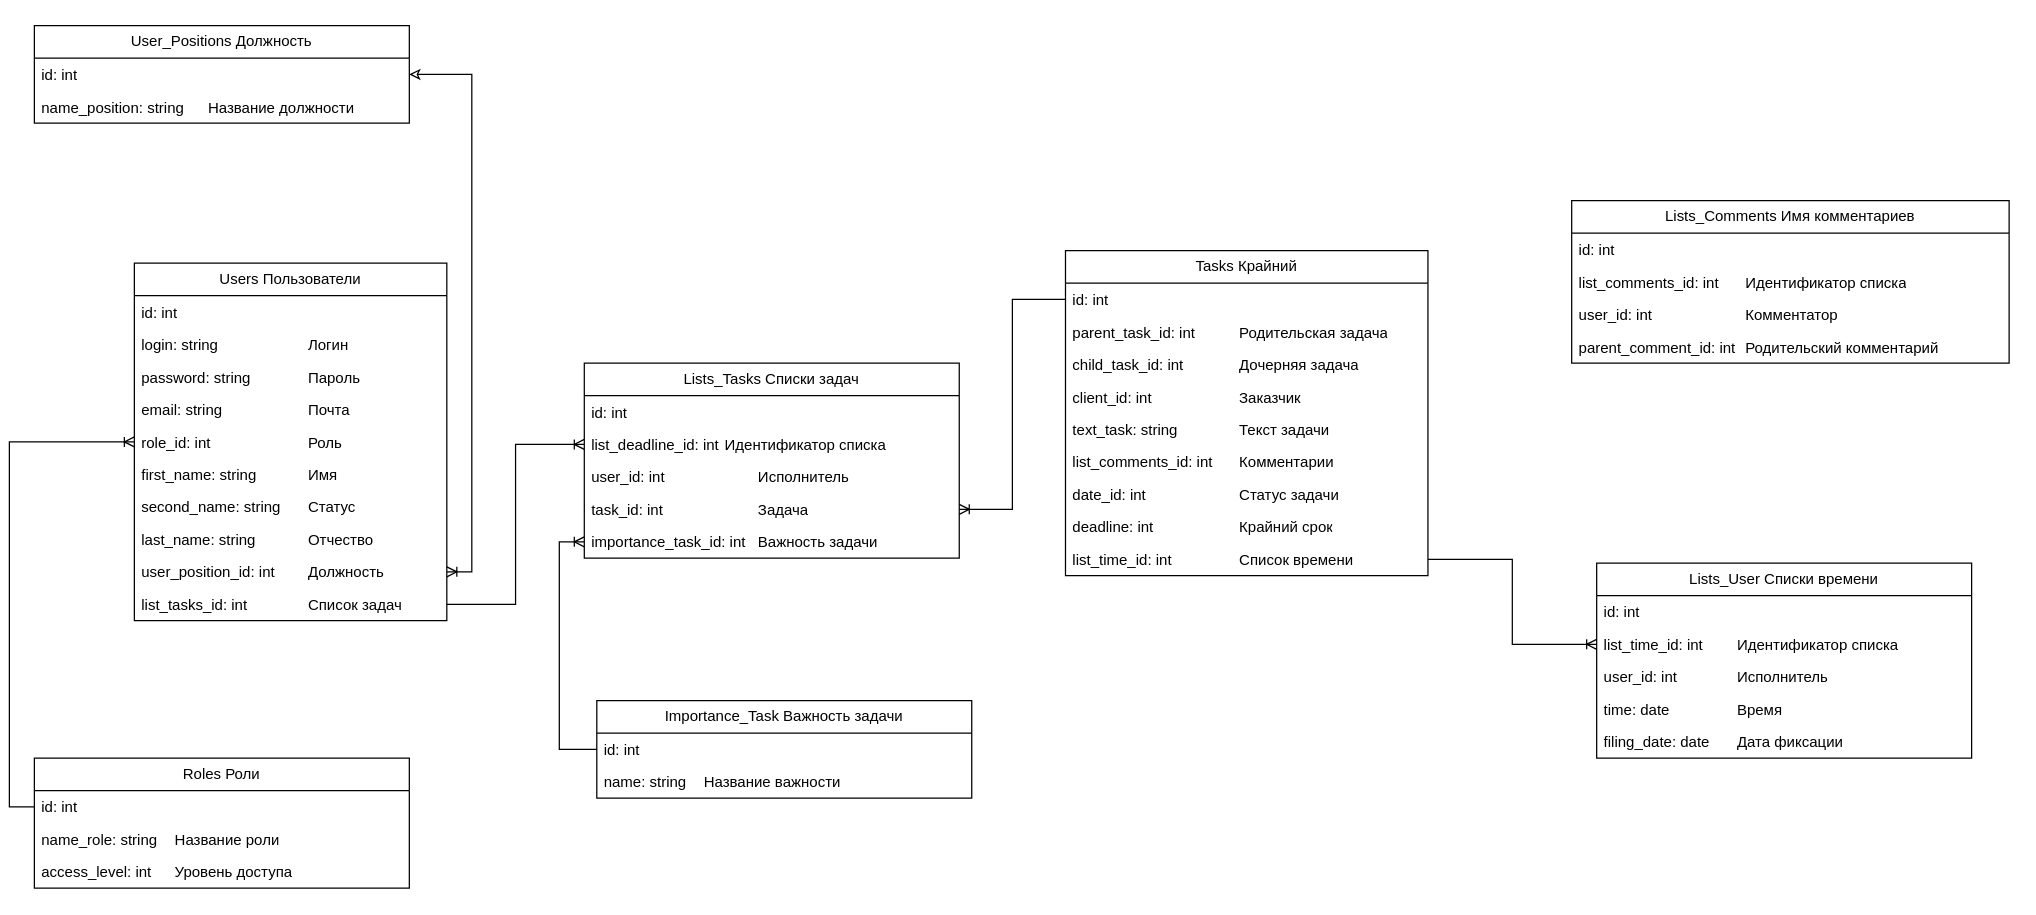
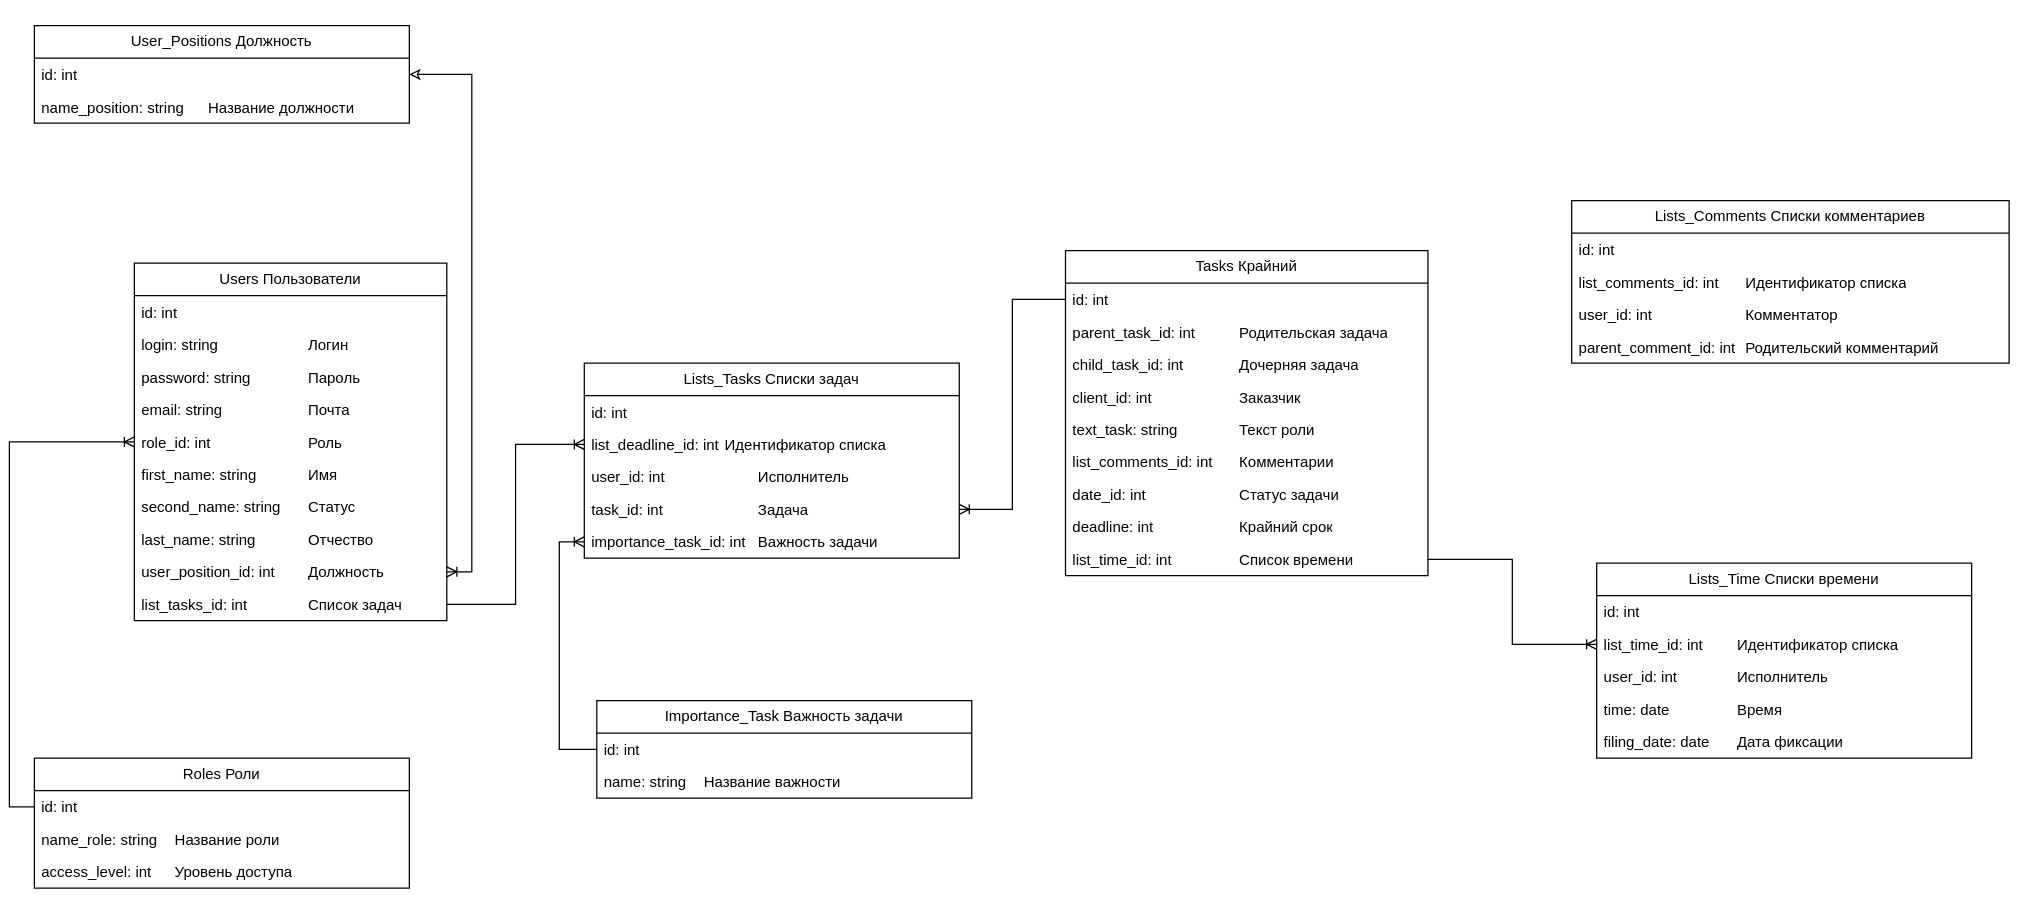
(1791, 217) -> (1791, 217)
(1196, 431) -> (1187, 431)
(1784, 579) -> (1784, 579)
